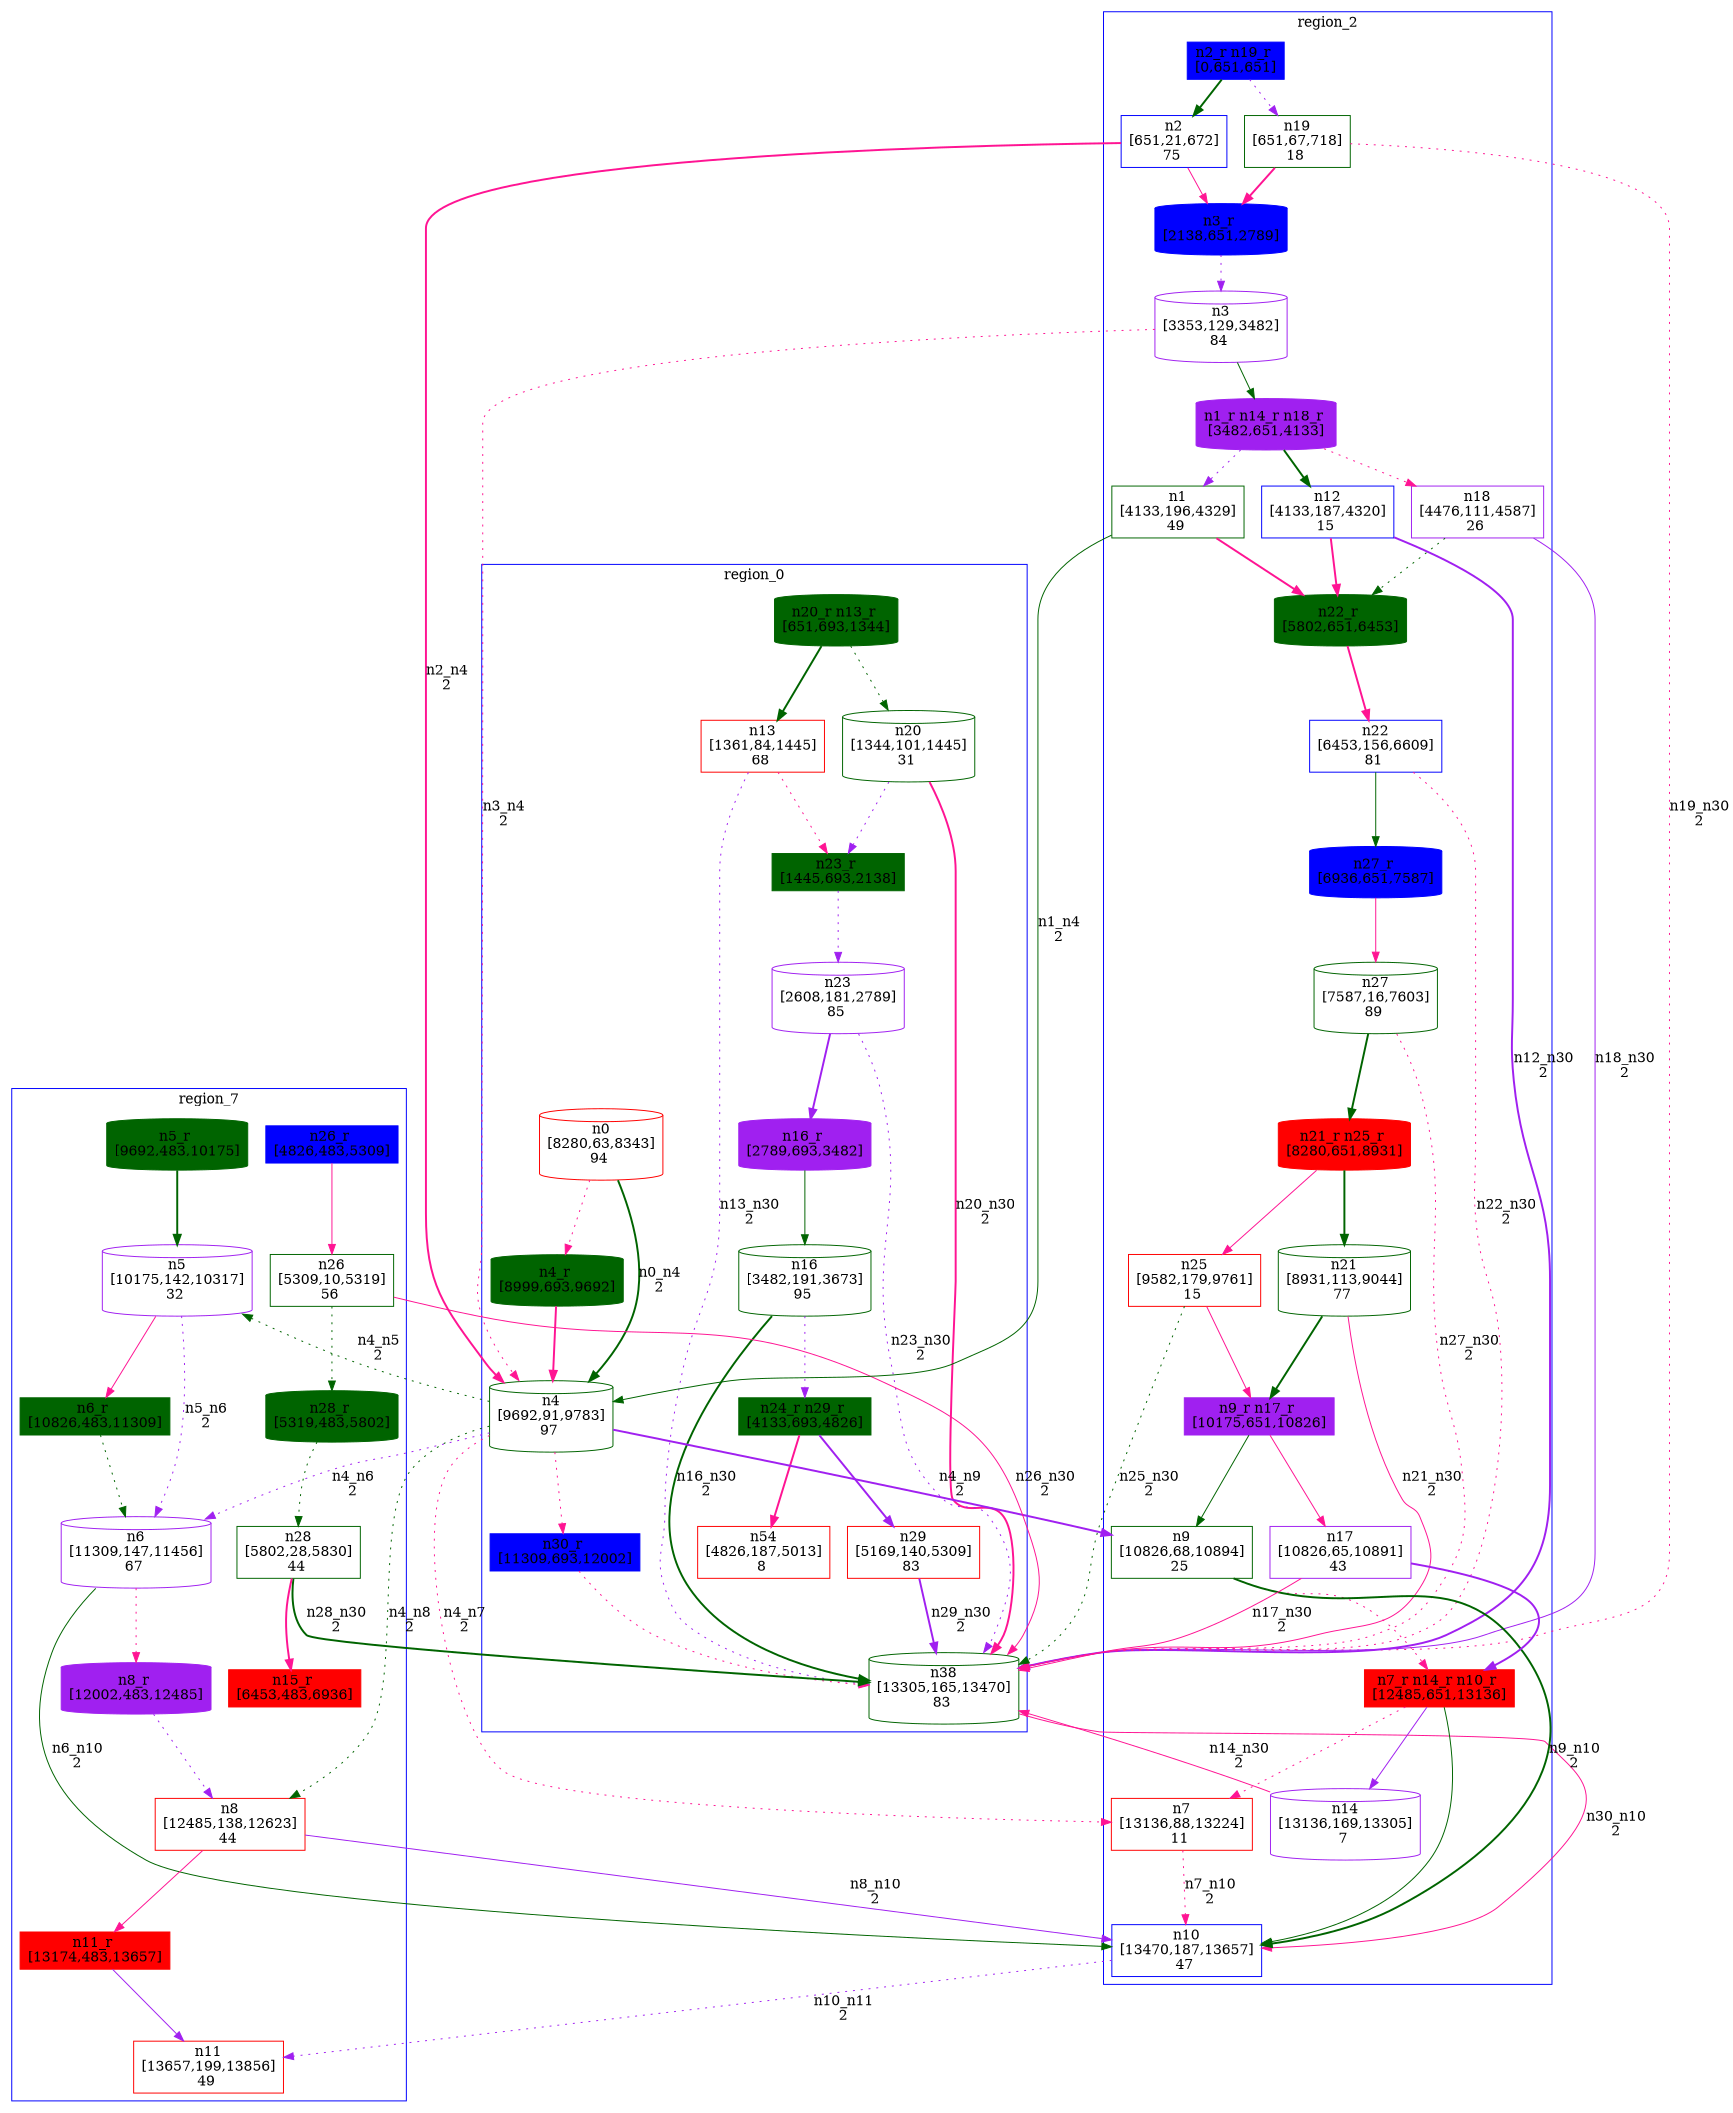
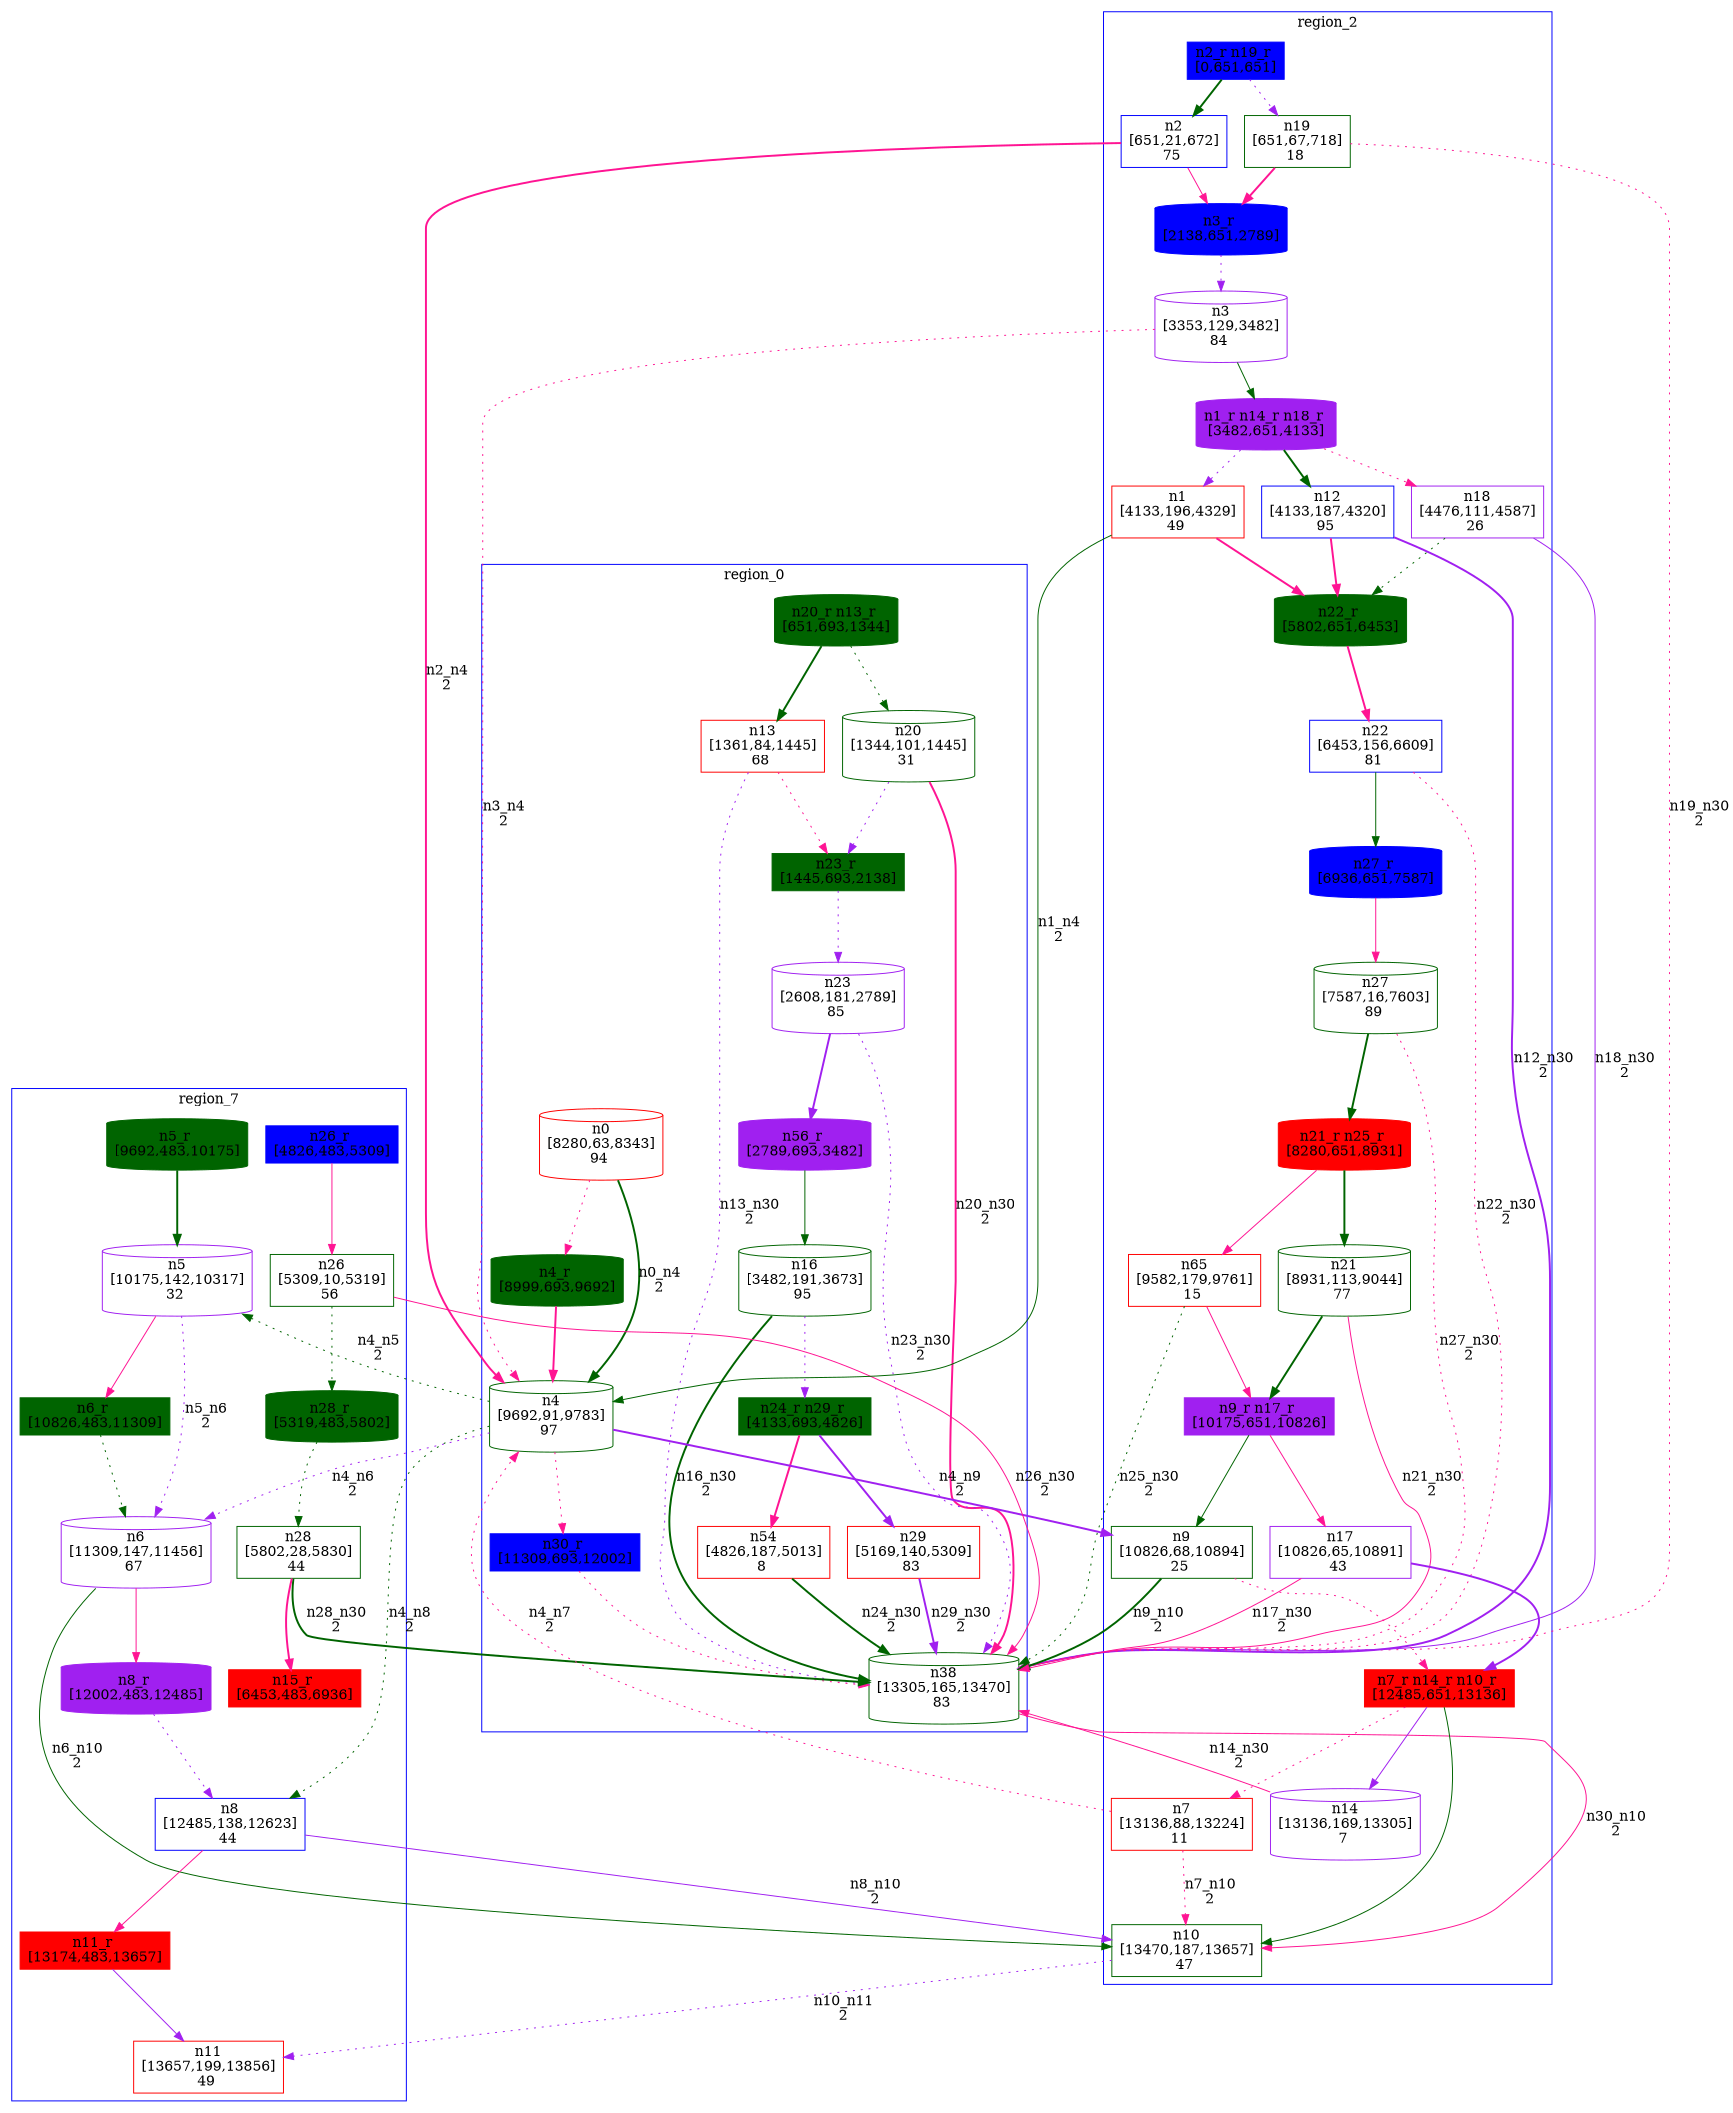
(1178, 512) -> (1178, 512)
(1328, 512) -> (1328, 512)
(805, 1144) -> (805, 1144)
(1195, 1280) -> (1195, 1280)
none -> (835, 1615)
(136, 1620) -> (136, 1620)
(1546, 1702) -> (1095, 1637)
(615, 1796) -> (714, 1716)
(230, 1824) -> (230, 1824)
(1187, 1951) -> (1187, 1951)
